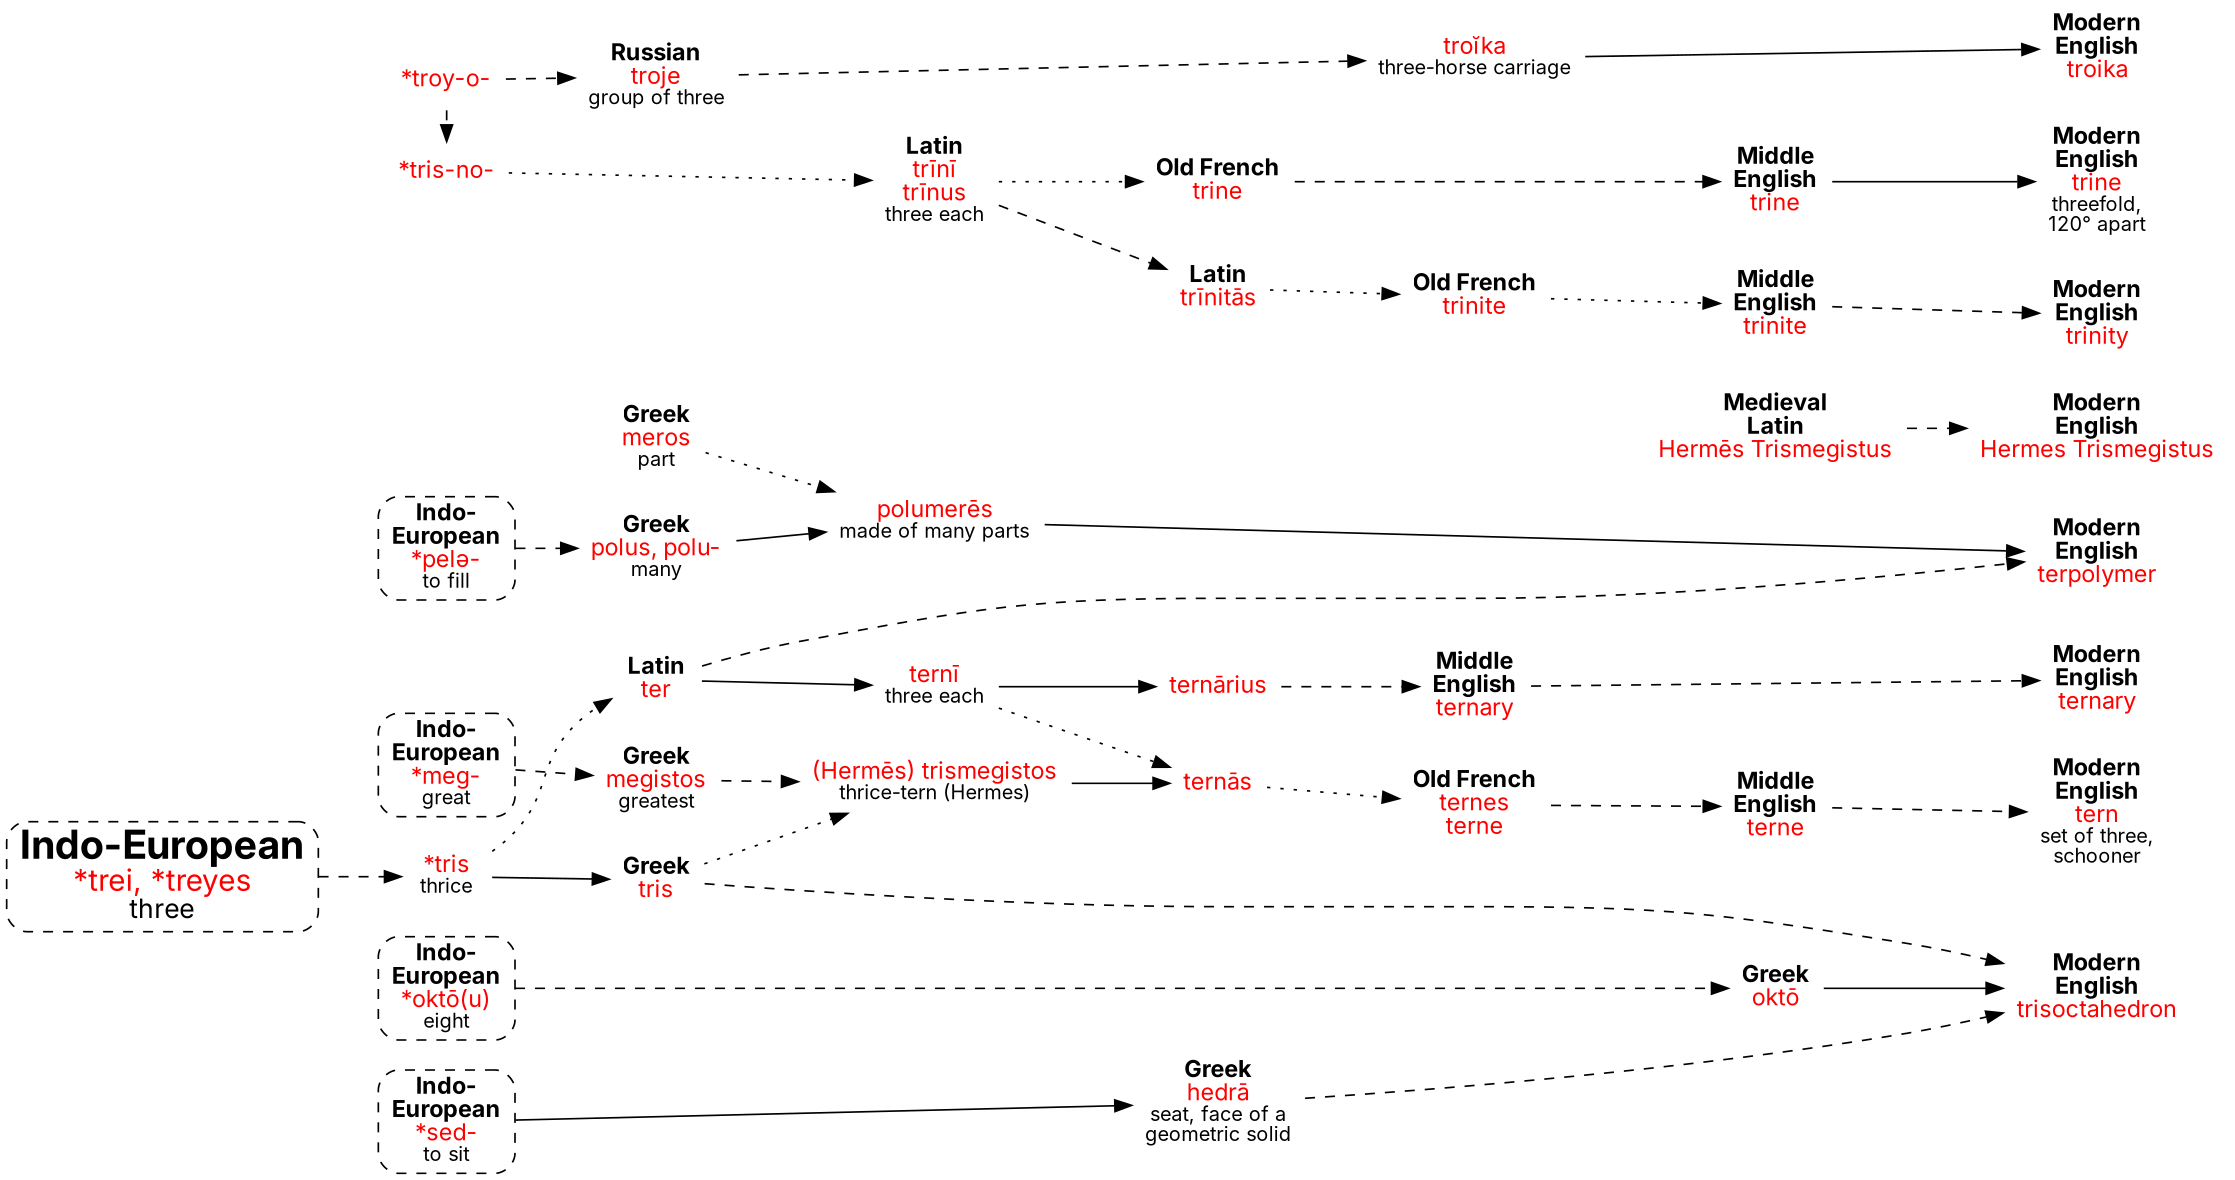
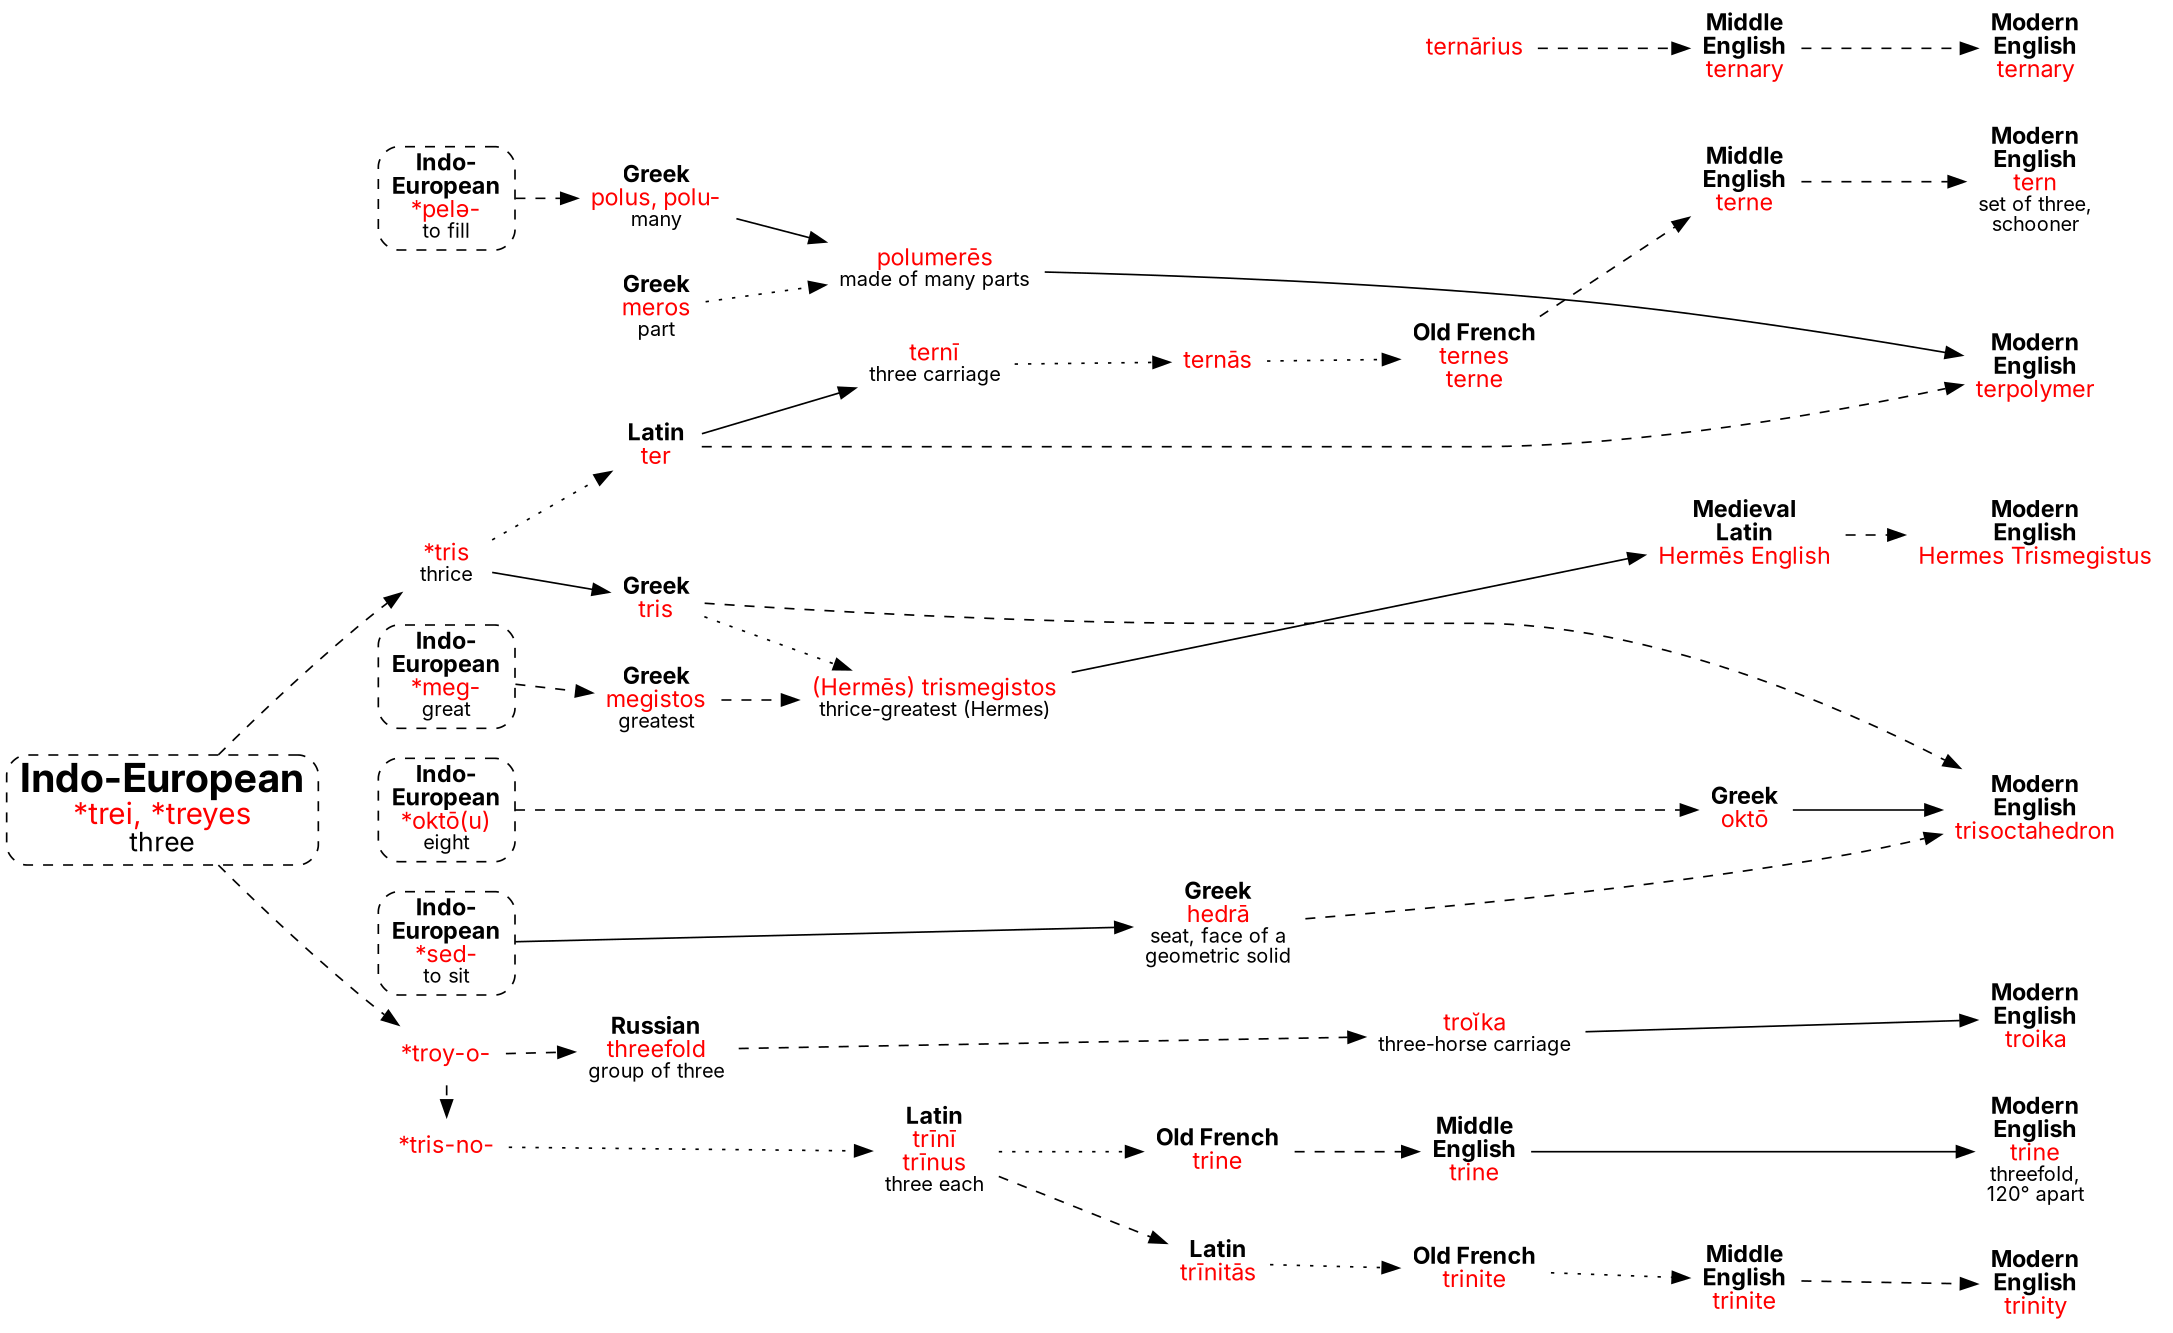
(657, 77) -> (657, 1050)
(1776, 450) -> (1745, 557)
(1069, 687) -> none
(935, 697) -> (935, 375)
(1112, 783) -> (1364, 613)
(935, 793) -> (935, 710)
none -> (299, 942)
